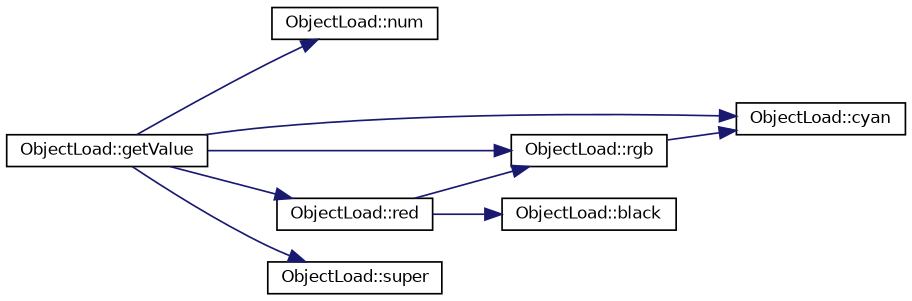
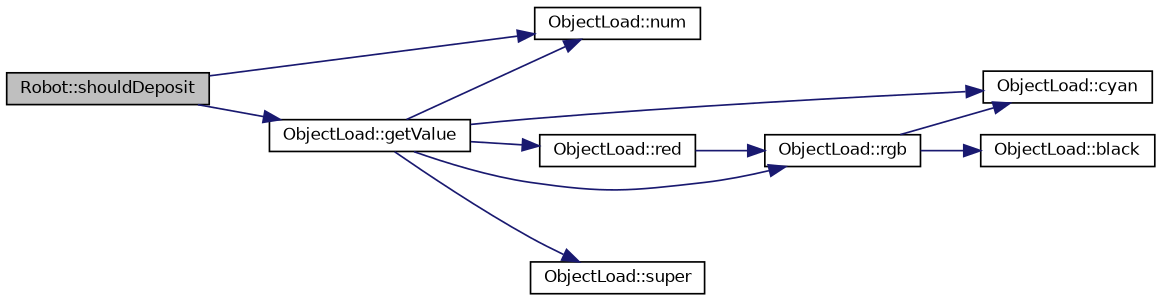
none -> (108, 89)
(459, 214) -> (942, 151)
